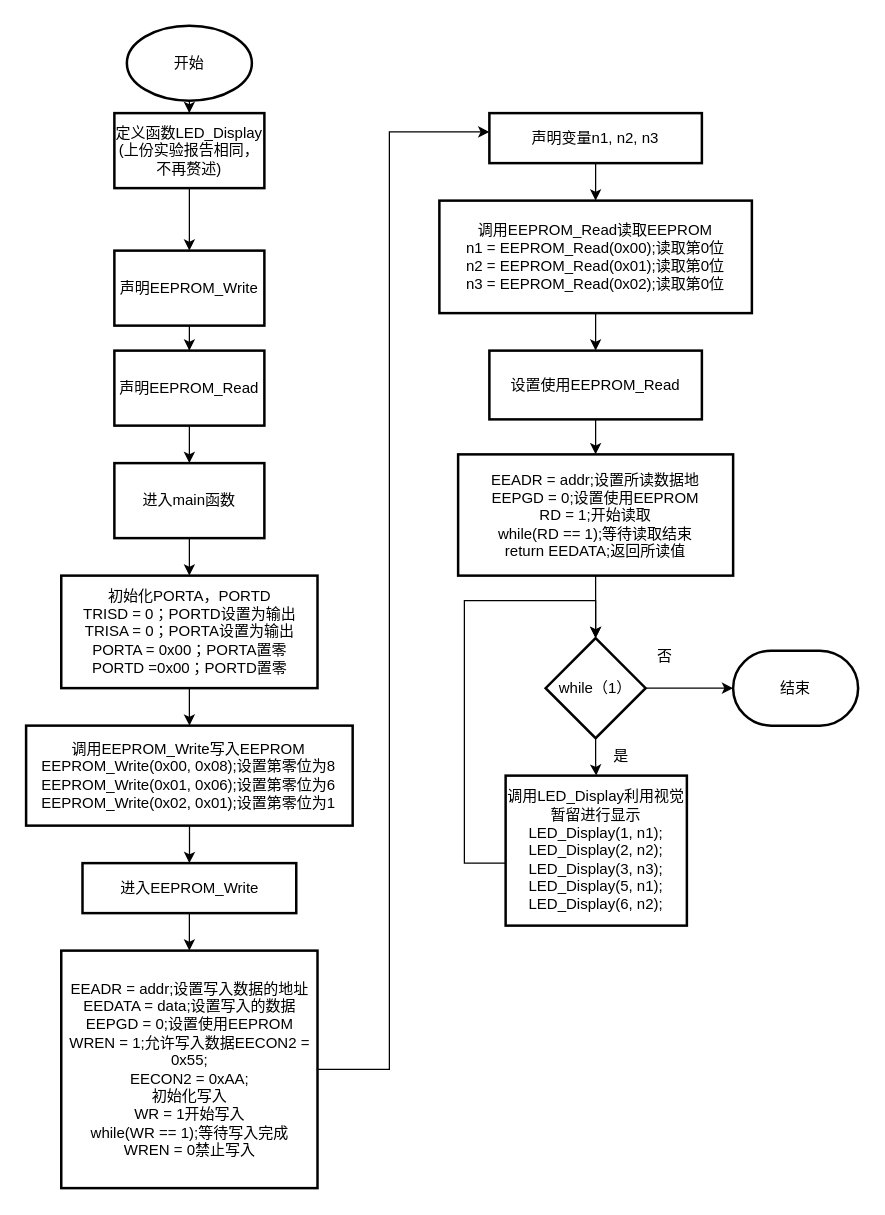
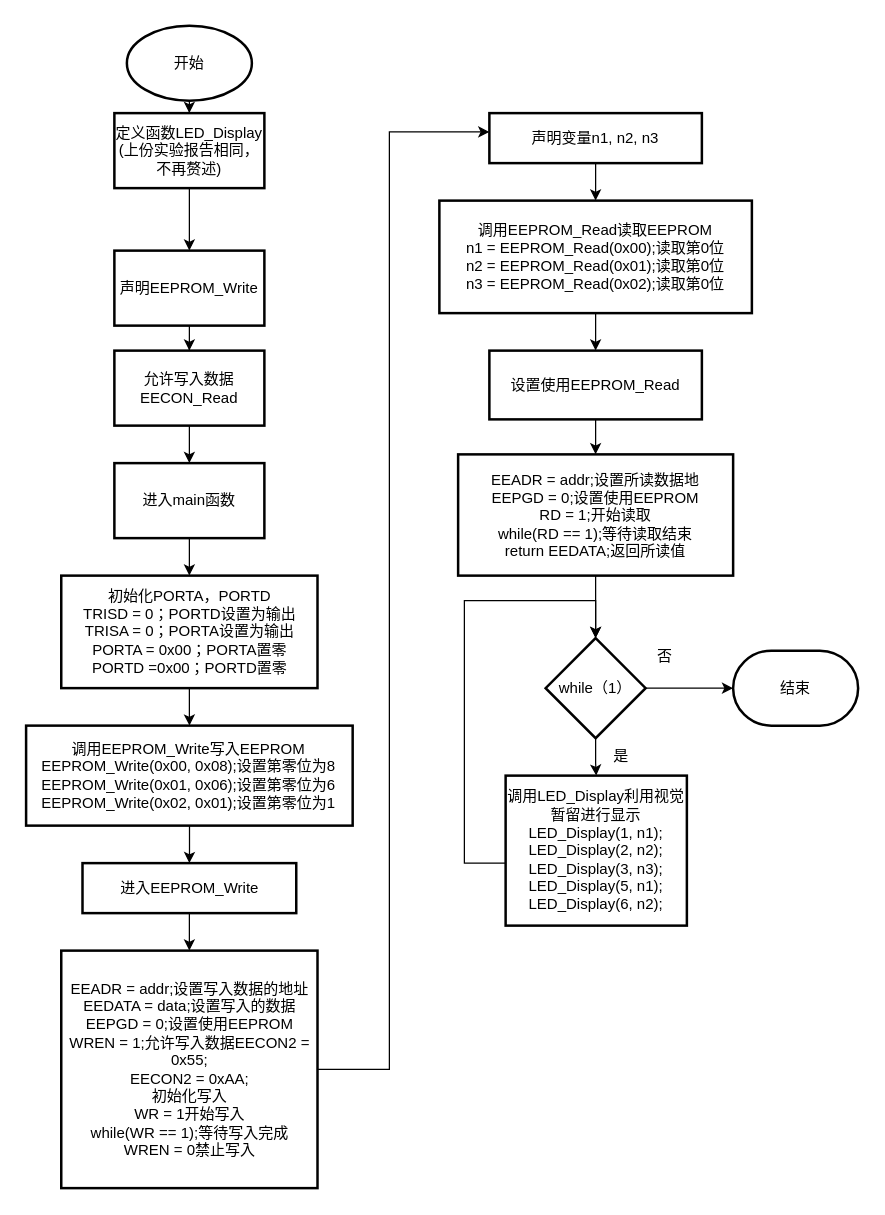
(189, 388) -> (189, 388)
